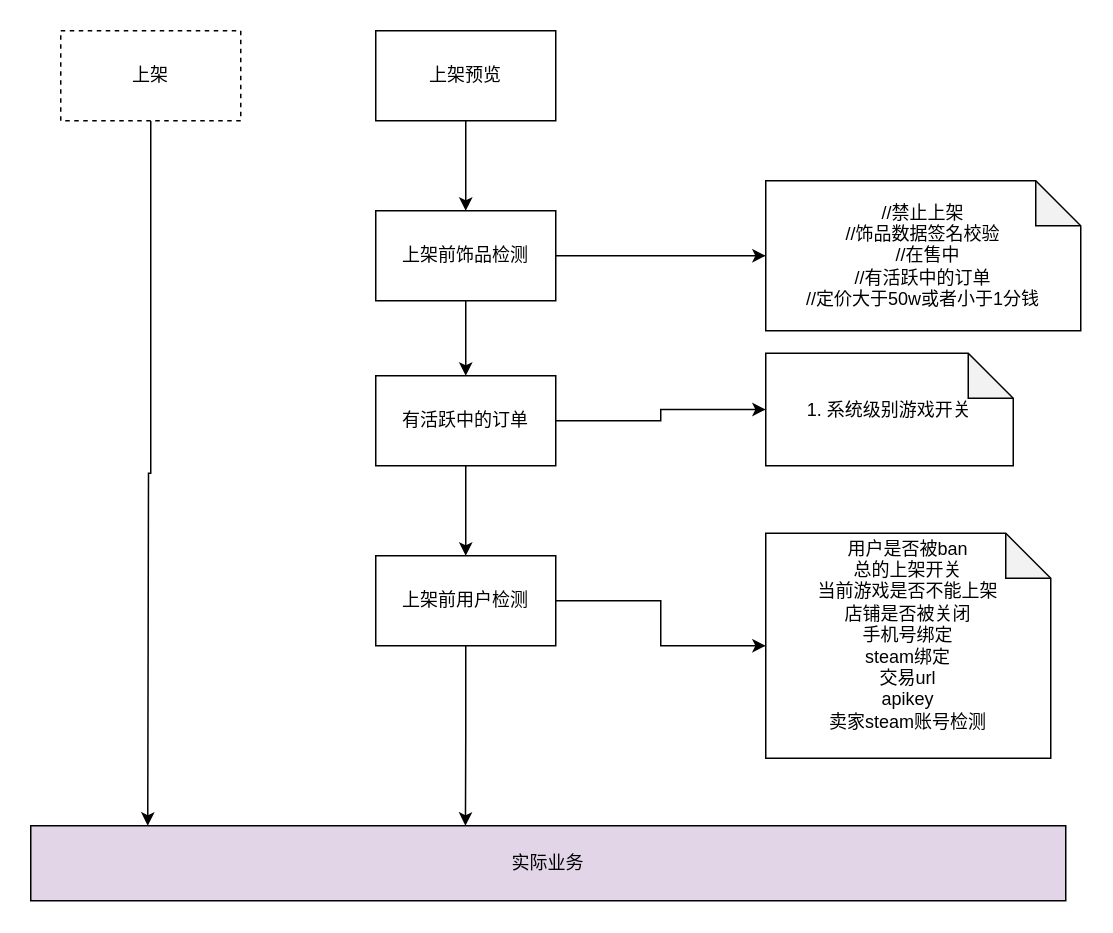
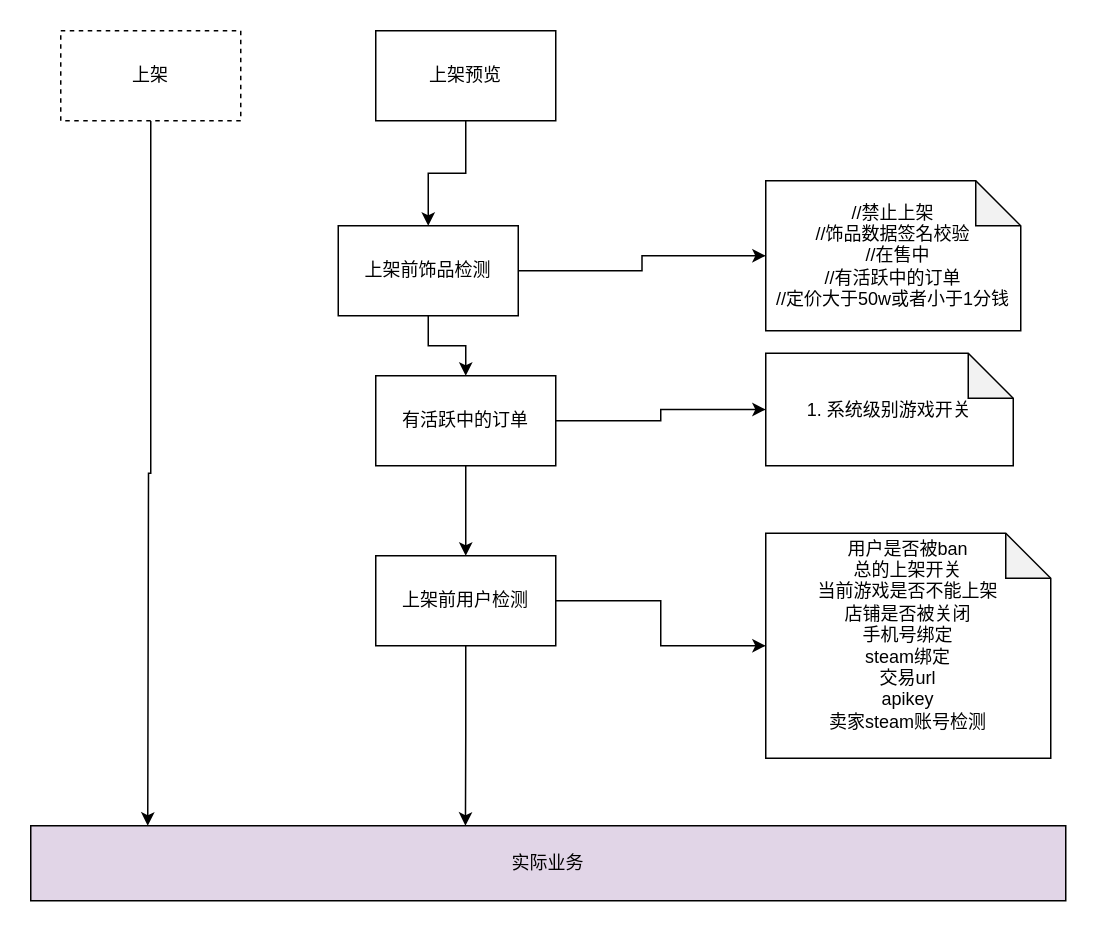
(466, 256) -> (428, 271)
(923, 256) -> (893, 256)
